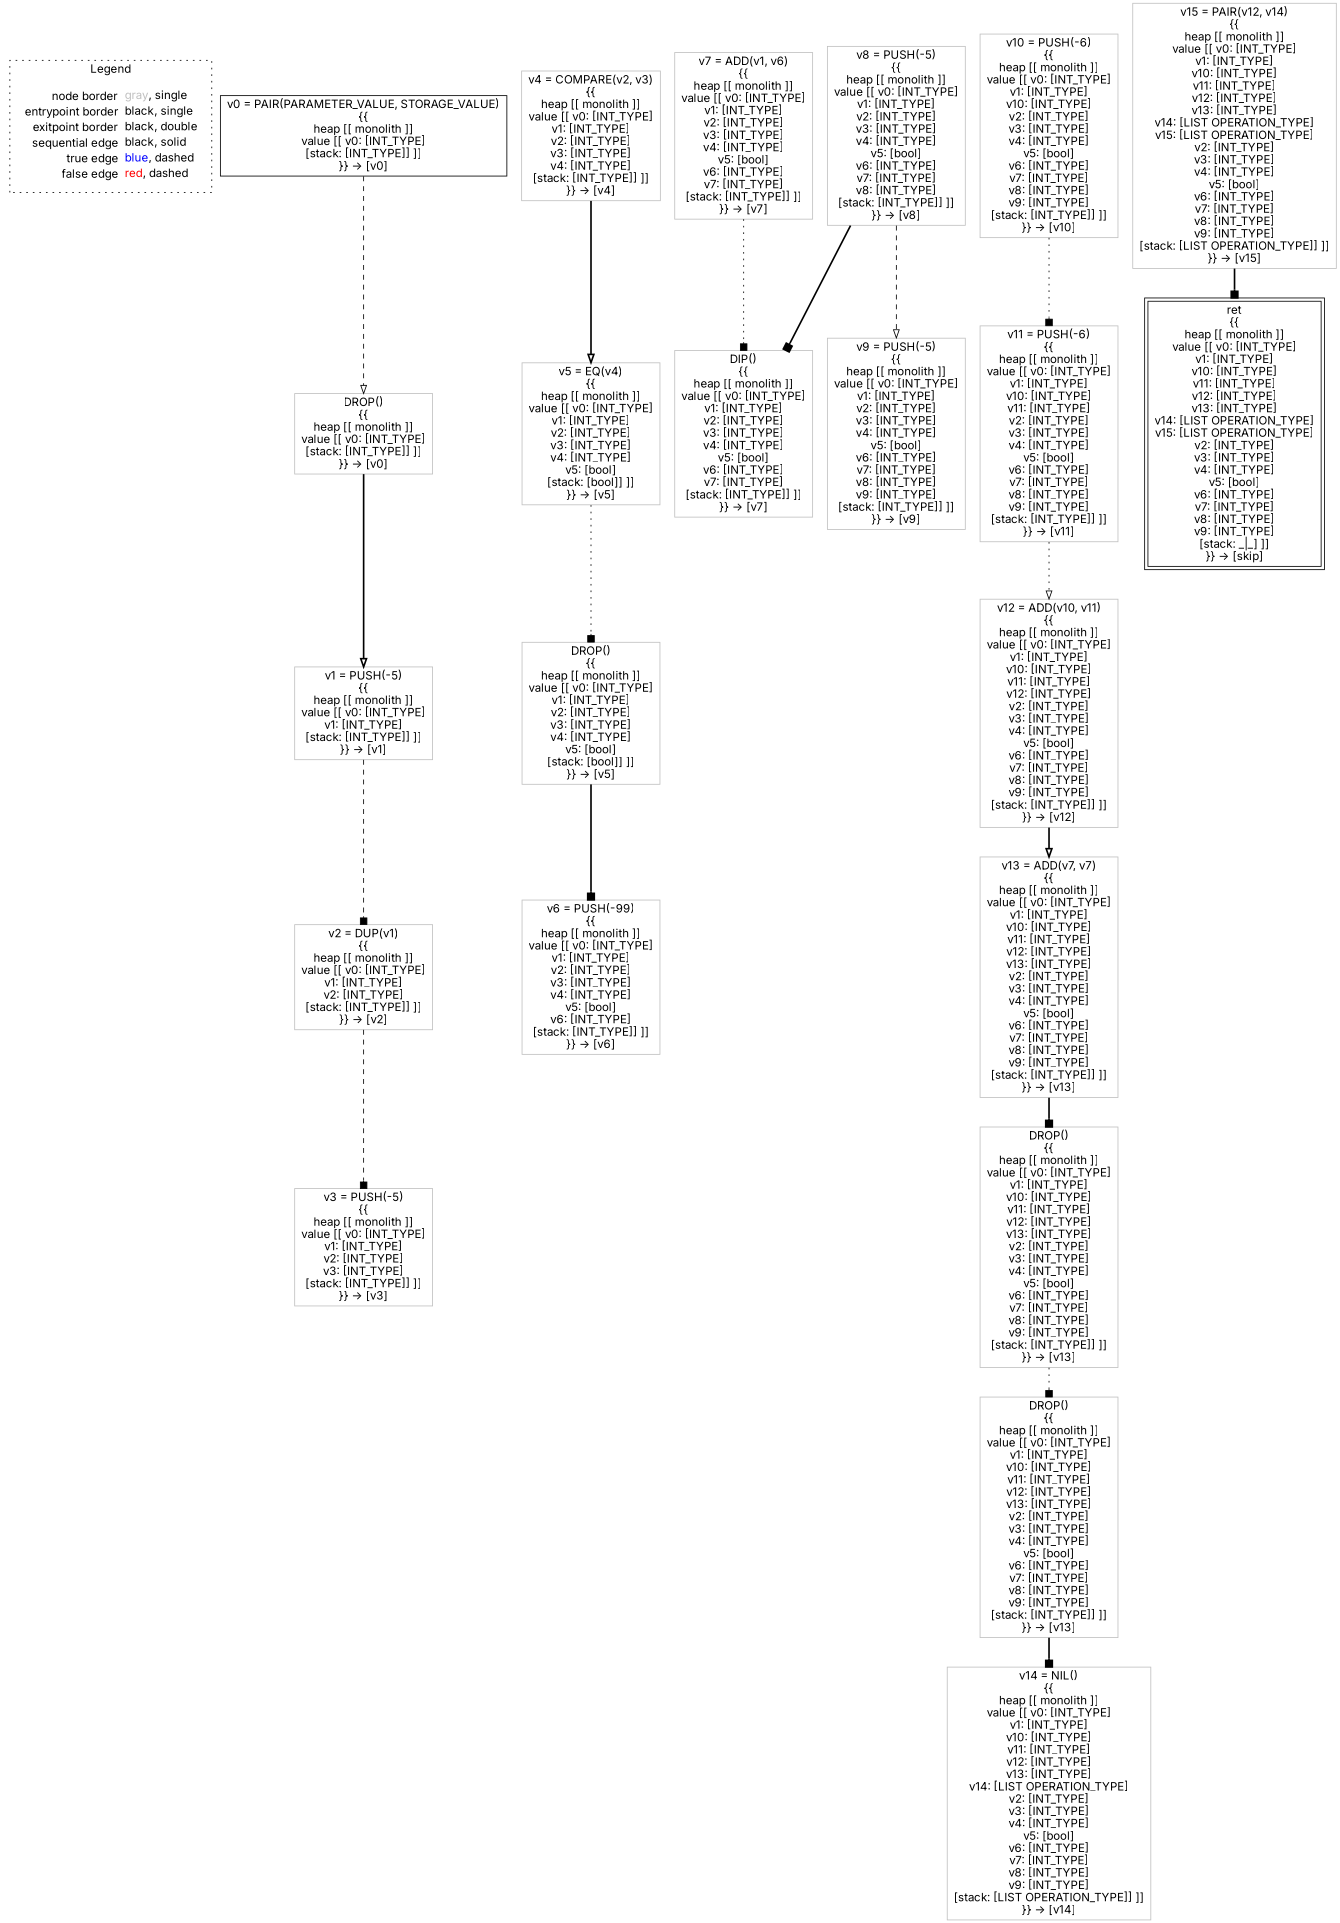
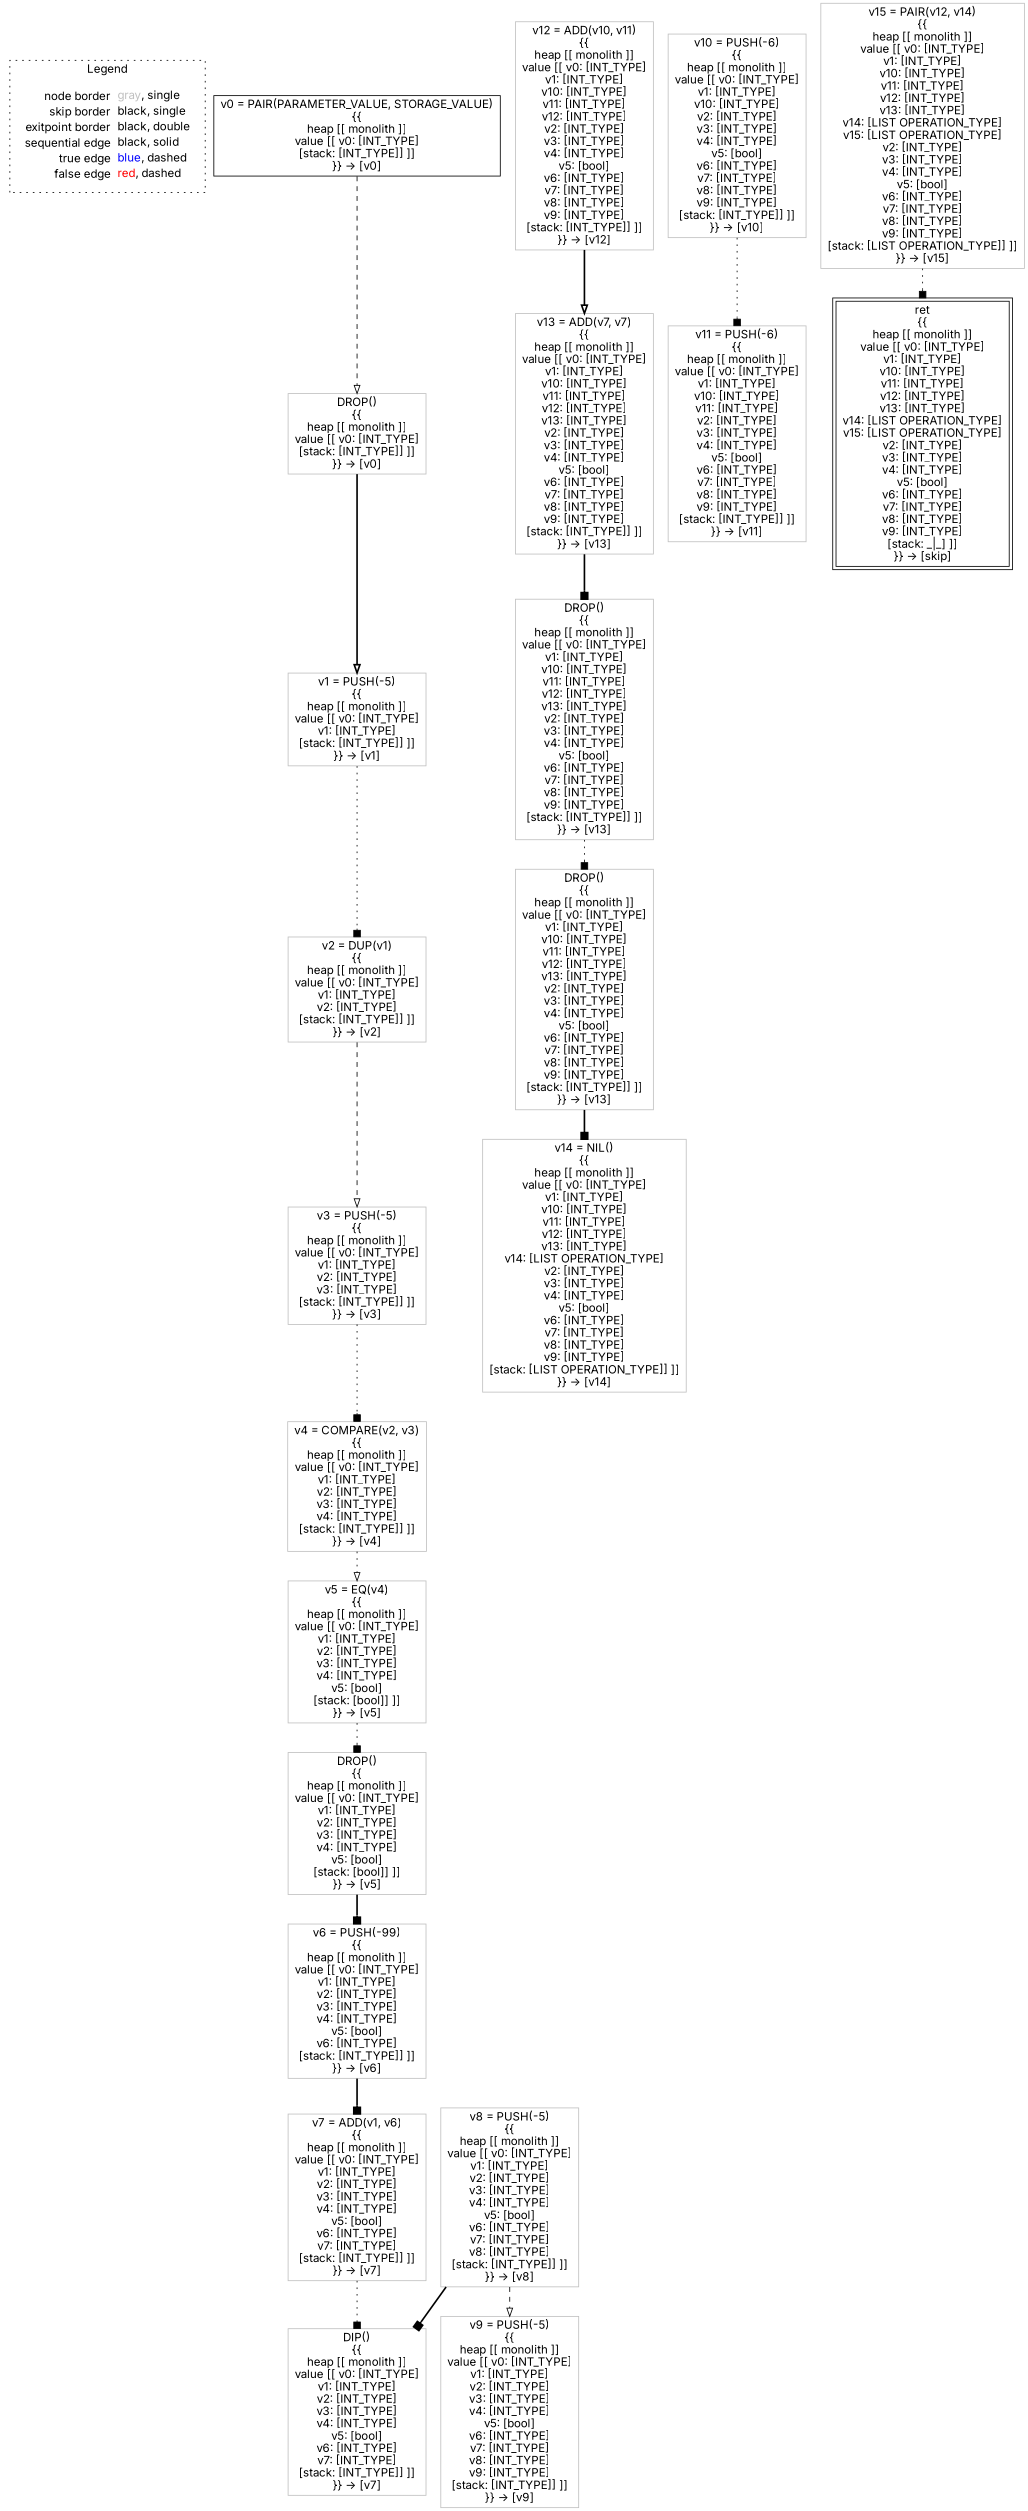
(73, 112) -> (82, 112)
(591, 278) -> (357, 1562)
(1235, 279) -> (923, 279)
(1049, 566) -> none
(364, 838) -> (357, 847)
(364, 1105) -> (357, 1120)
none -> (357, 1369)
none -> (357, 2092)
